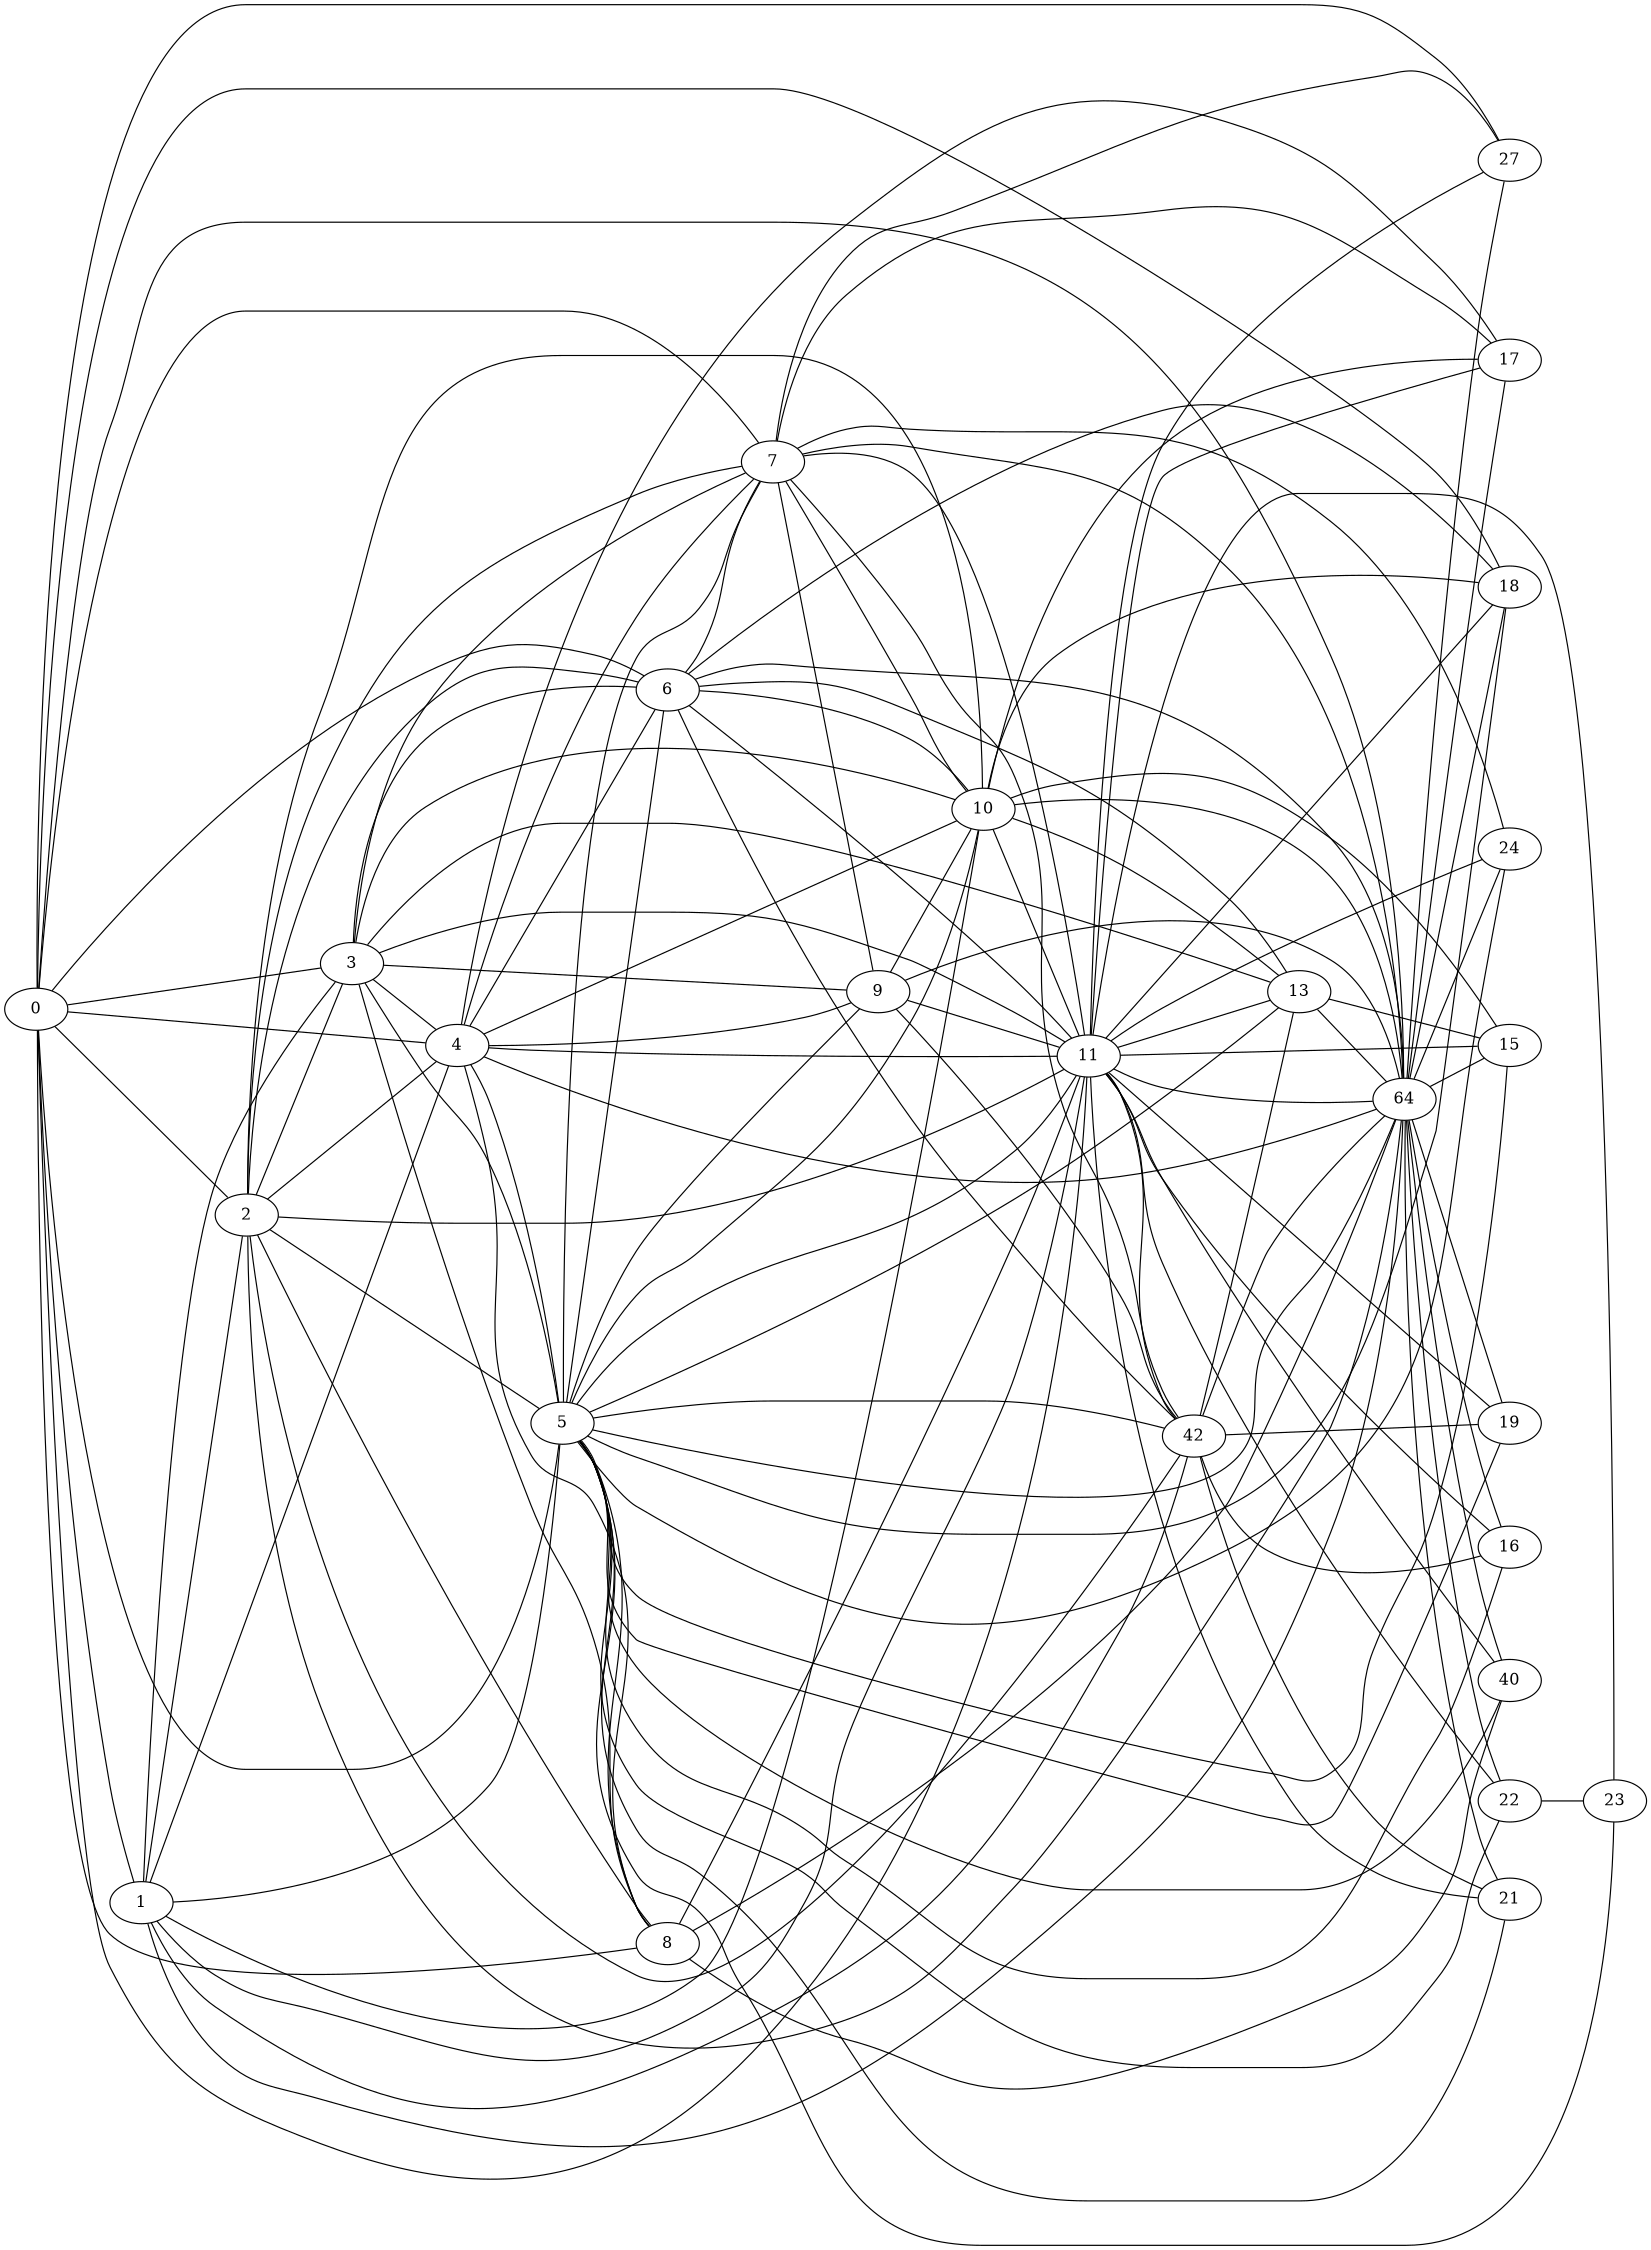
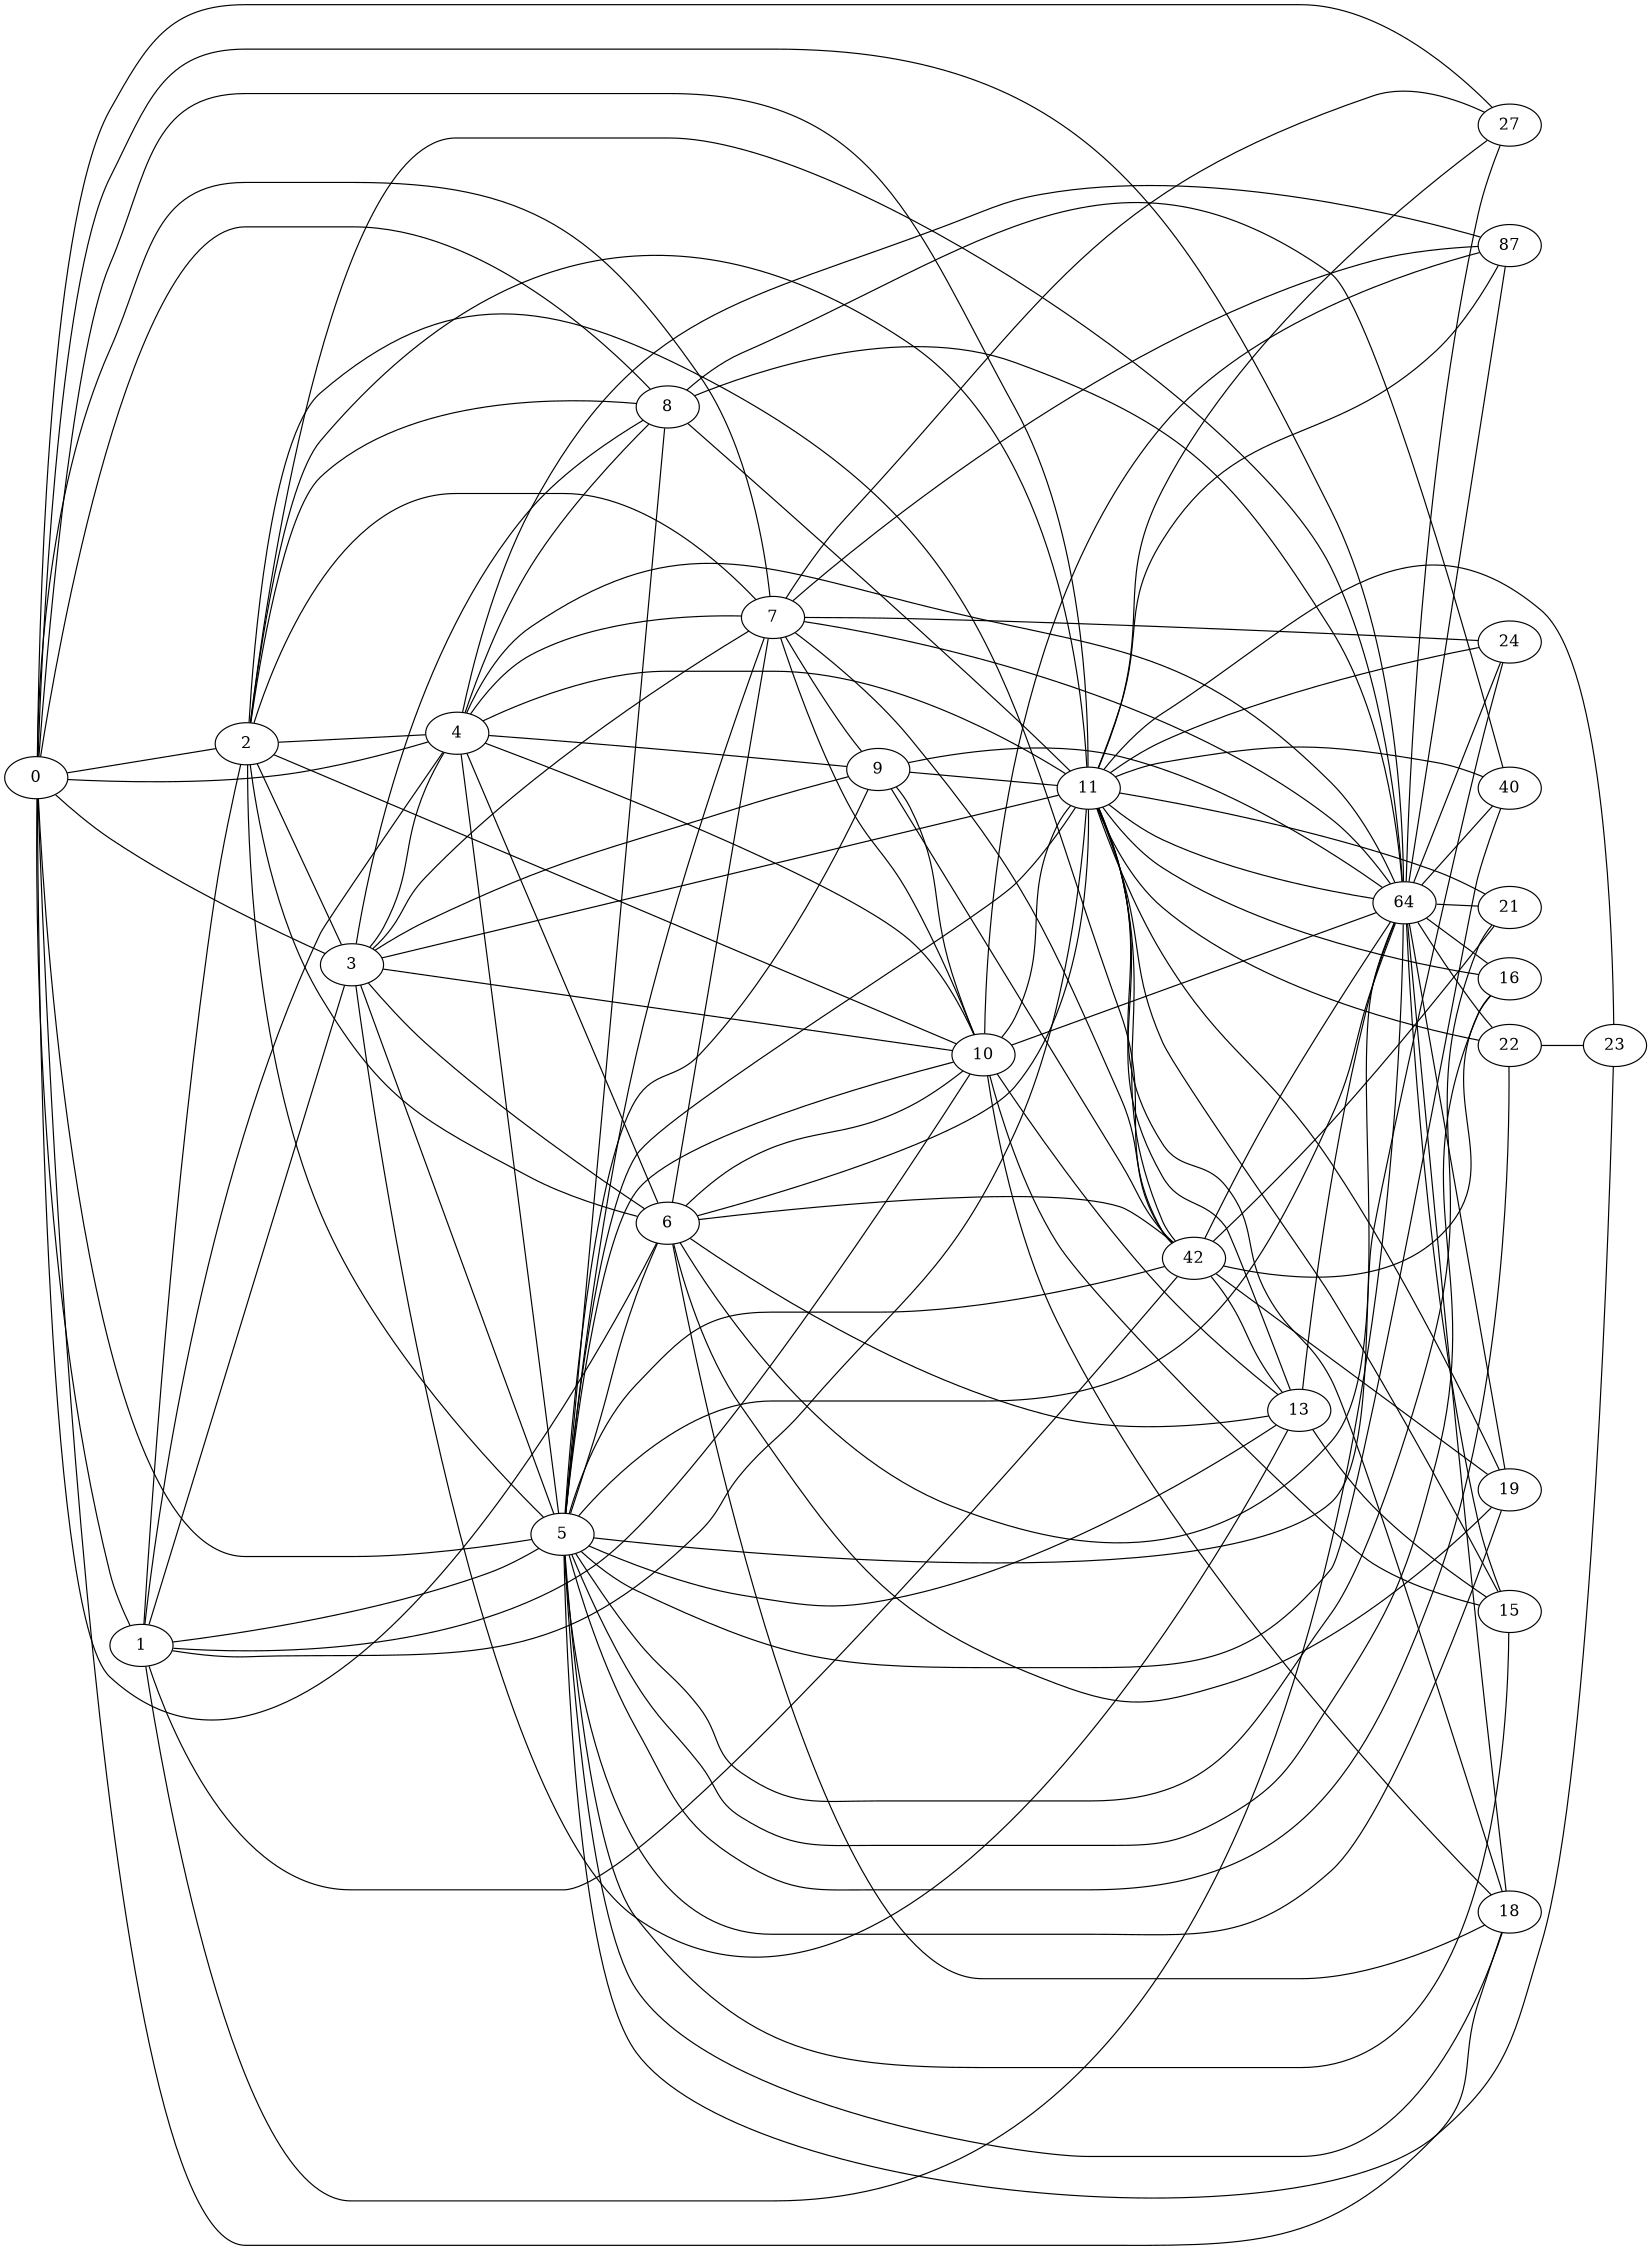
(1510, 360) -> (1510, 246)
(1008, 673) -> none
none -> (981, 1651)
